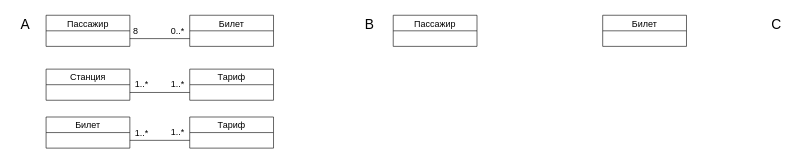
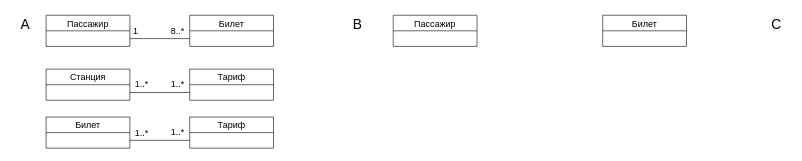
(369, 24) -> (357, 24)
(135, 30) -> (135, 30)
(177, 30) -> (177, 30)
